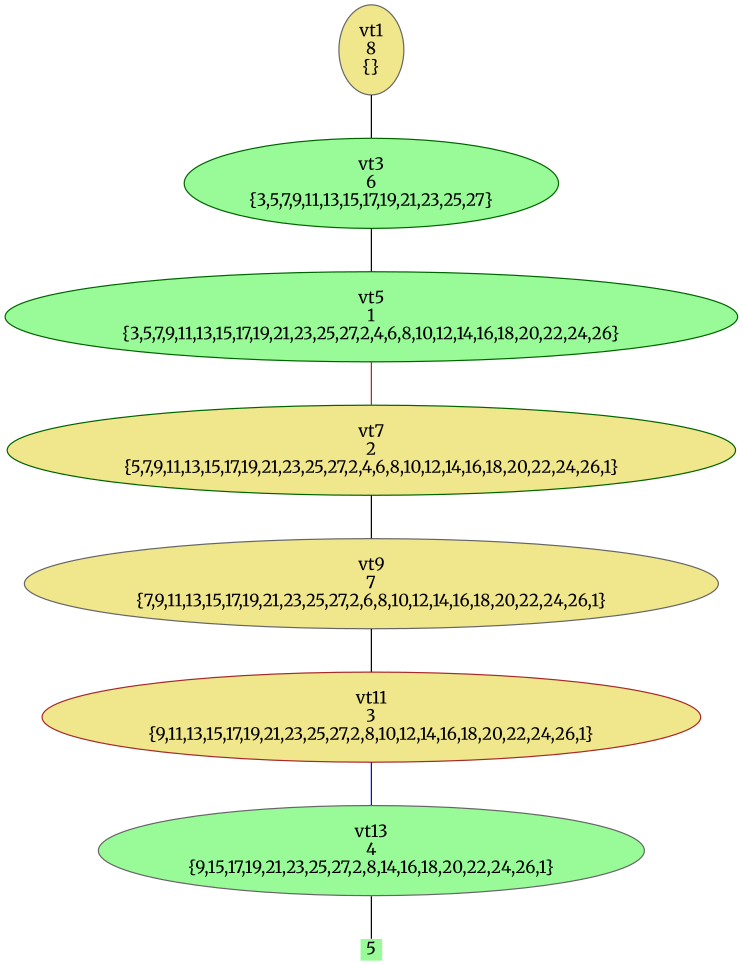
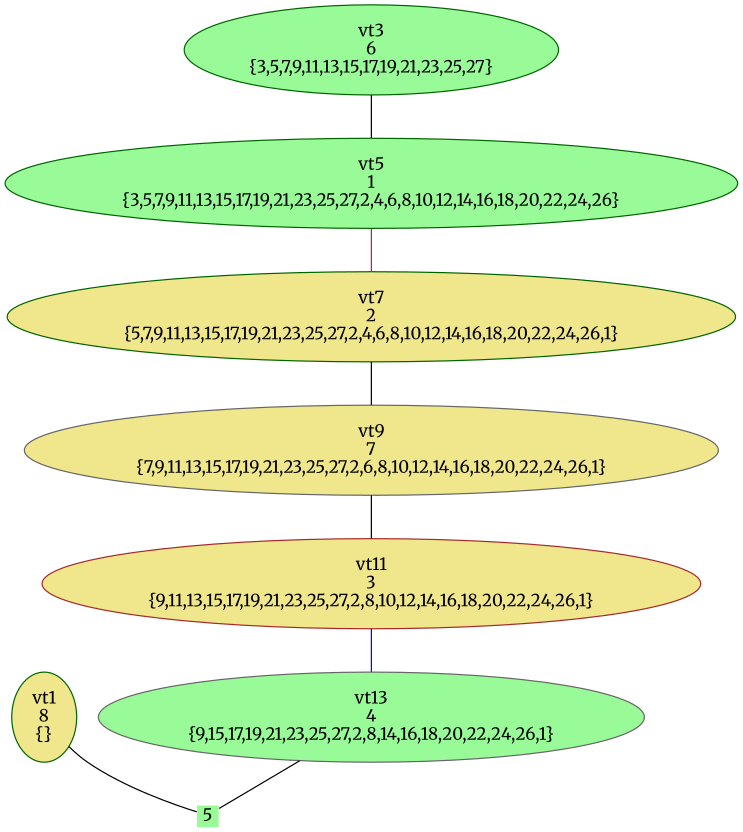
(371, 50) -> (44, 717)
(371, 117) -> (129, 786)
